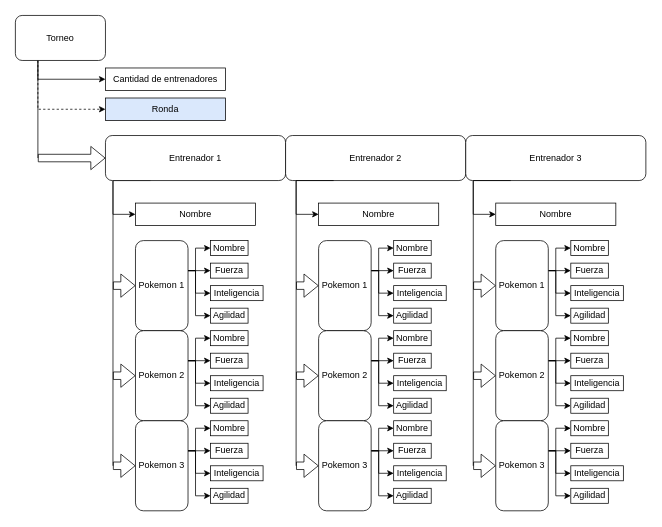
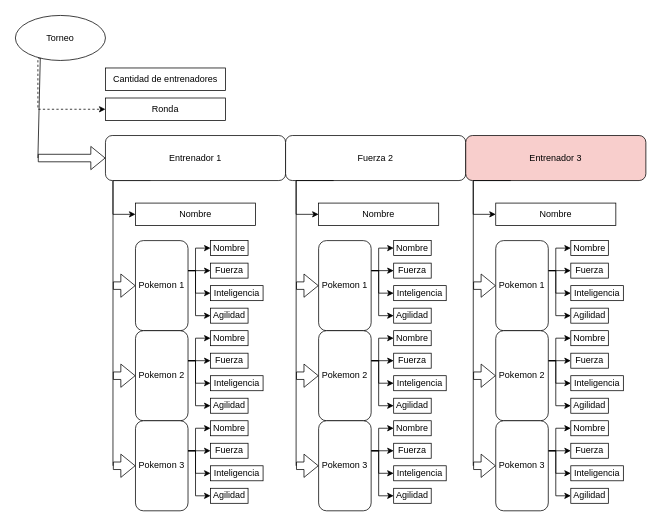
(60, 38) -> (60, 38)
(70, 79) -> none
(165, 109) -> (165, 109)
(375, 158) -> (375, 158)
(555, 158) -> (555, 158)
